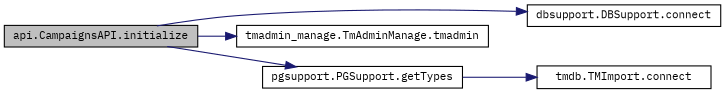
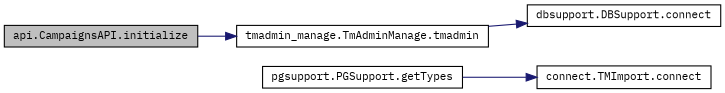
(336, 11) -> (502, 25)
(226, 56) -> none
(624, 77) -> (624, 77)
